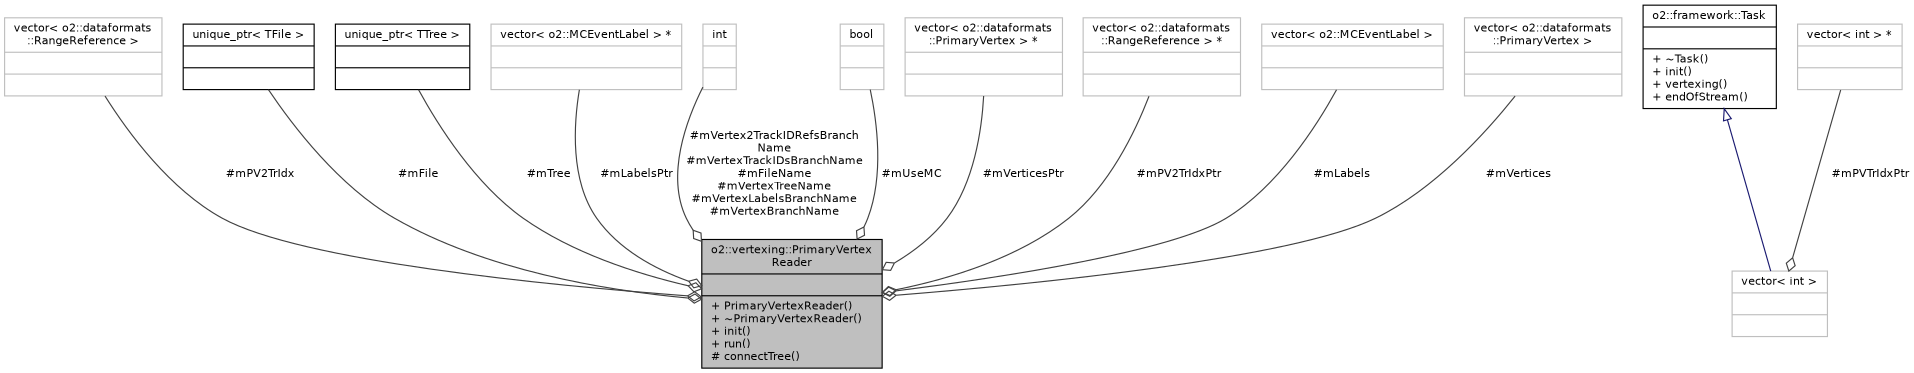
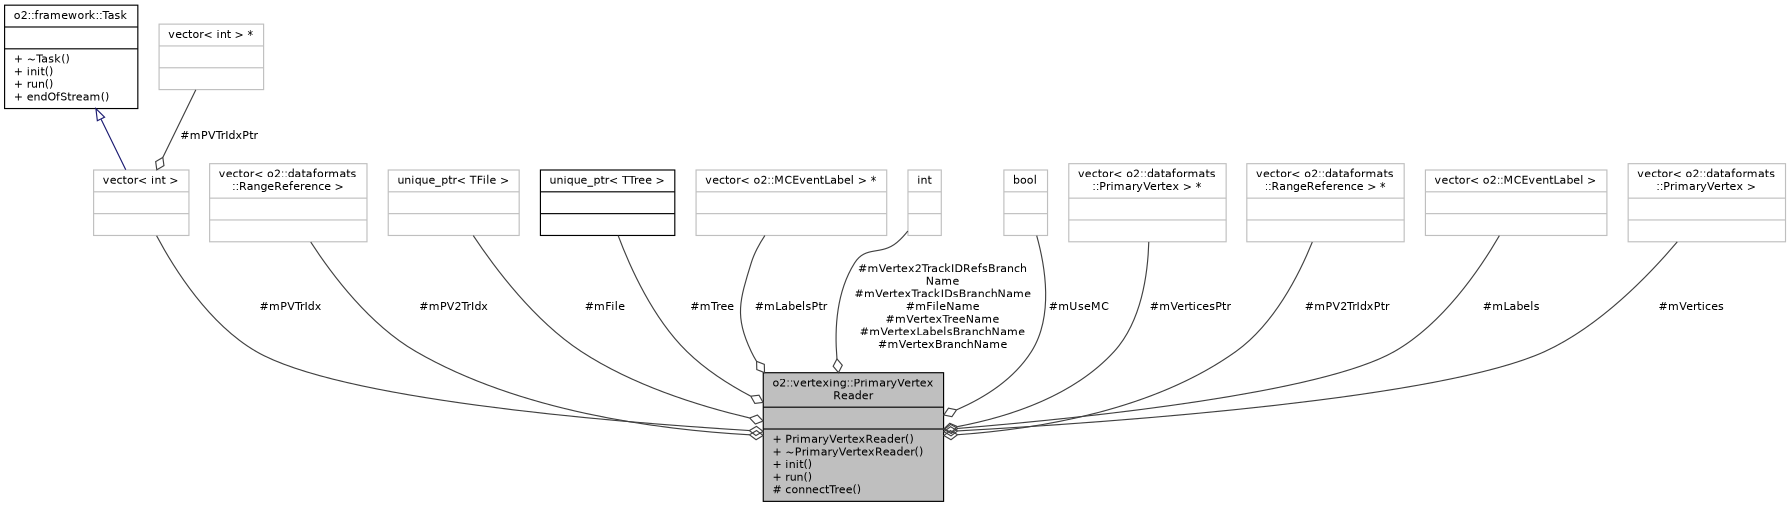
(249, 57) -> (454, 203)
(1690, 84) -> (34, 84)
none -> (423, 397)
